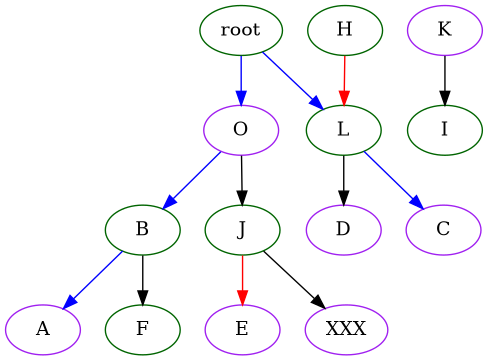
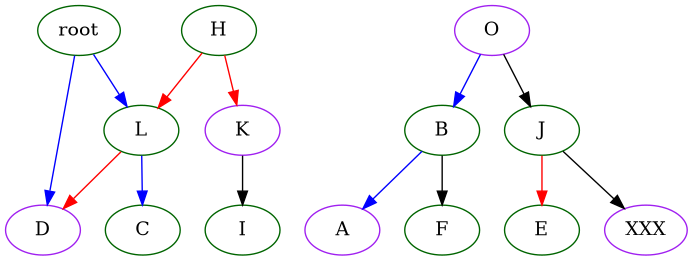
none -> (229, 73)
(241, 74) -> (62, 123)
(344, 173) -> (97, 175)
(444, 230) -> (143, 230)
(243, 330) -> (542, 230)
